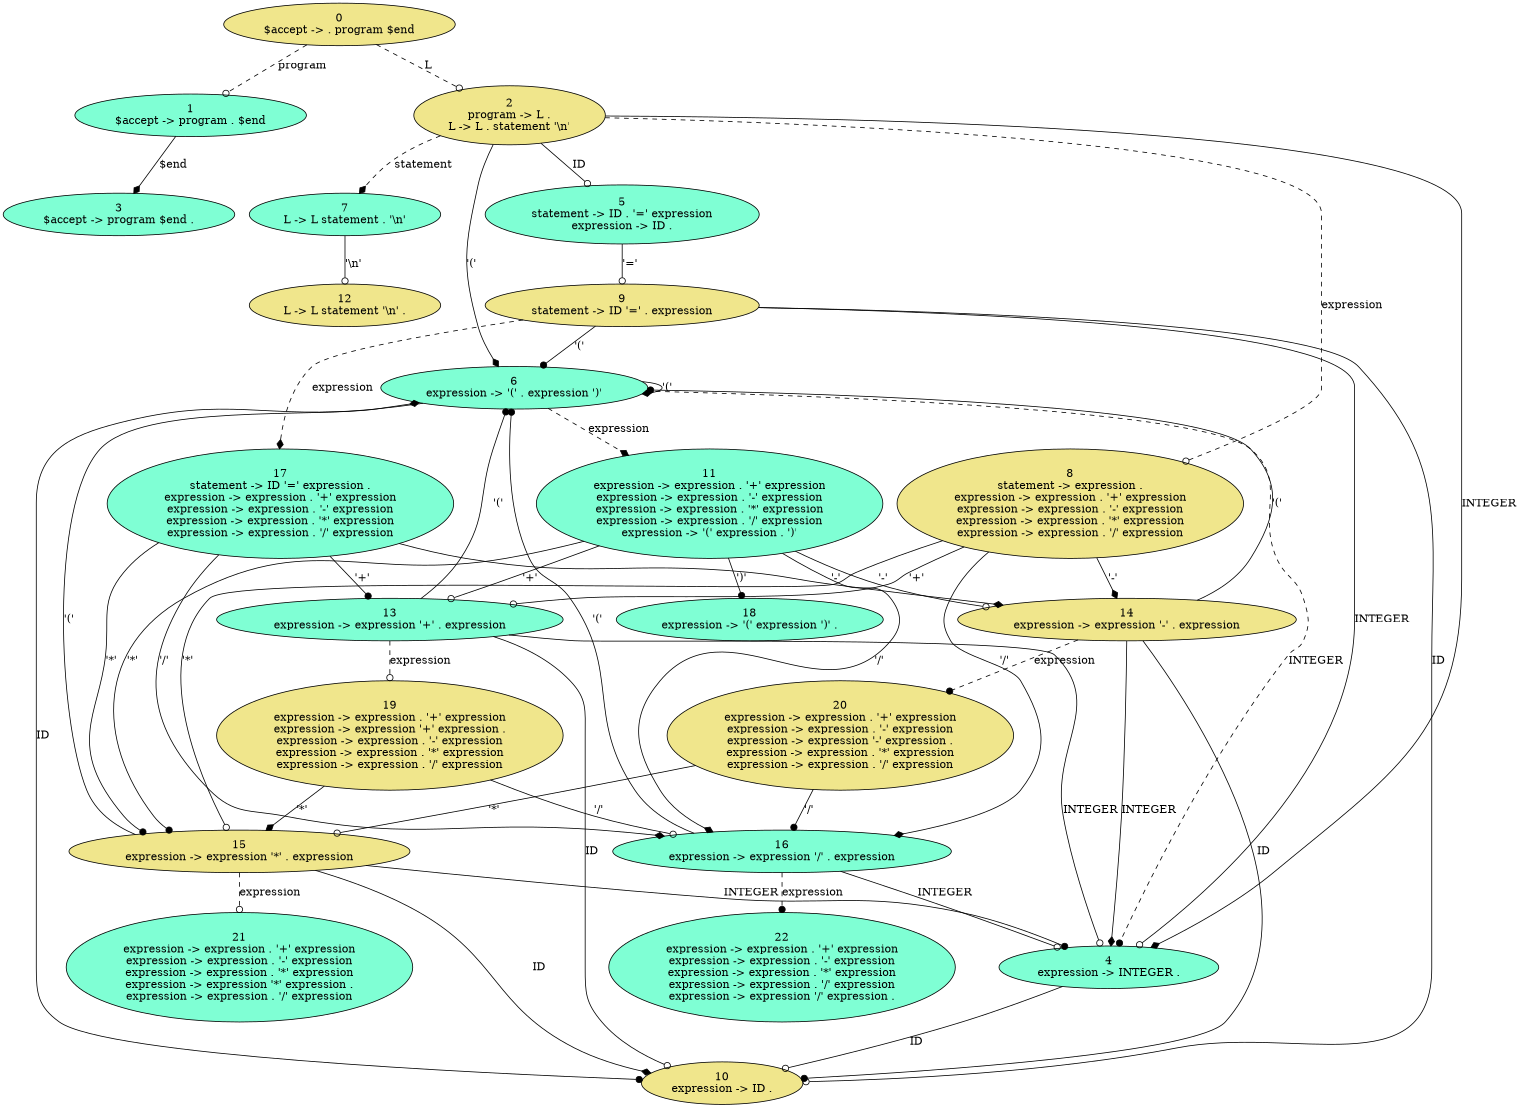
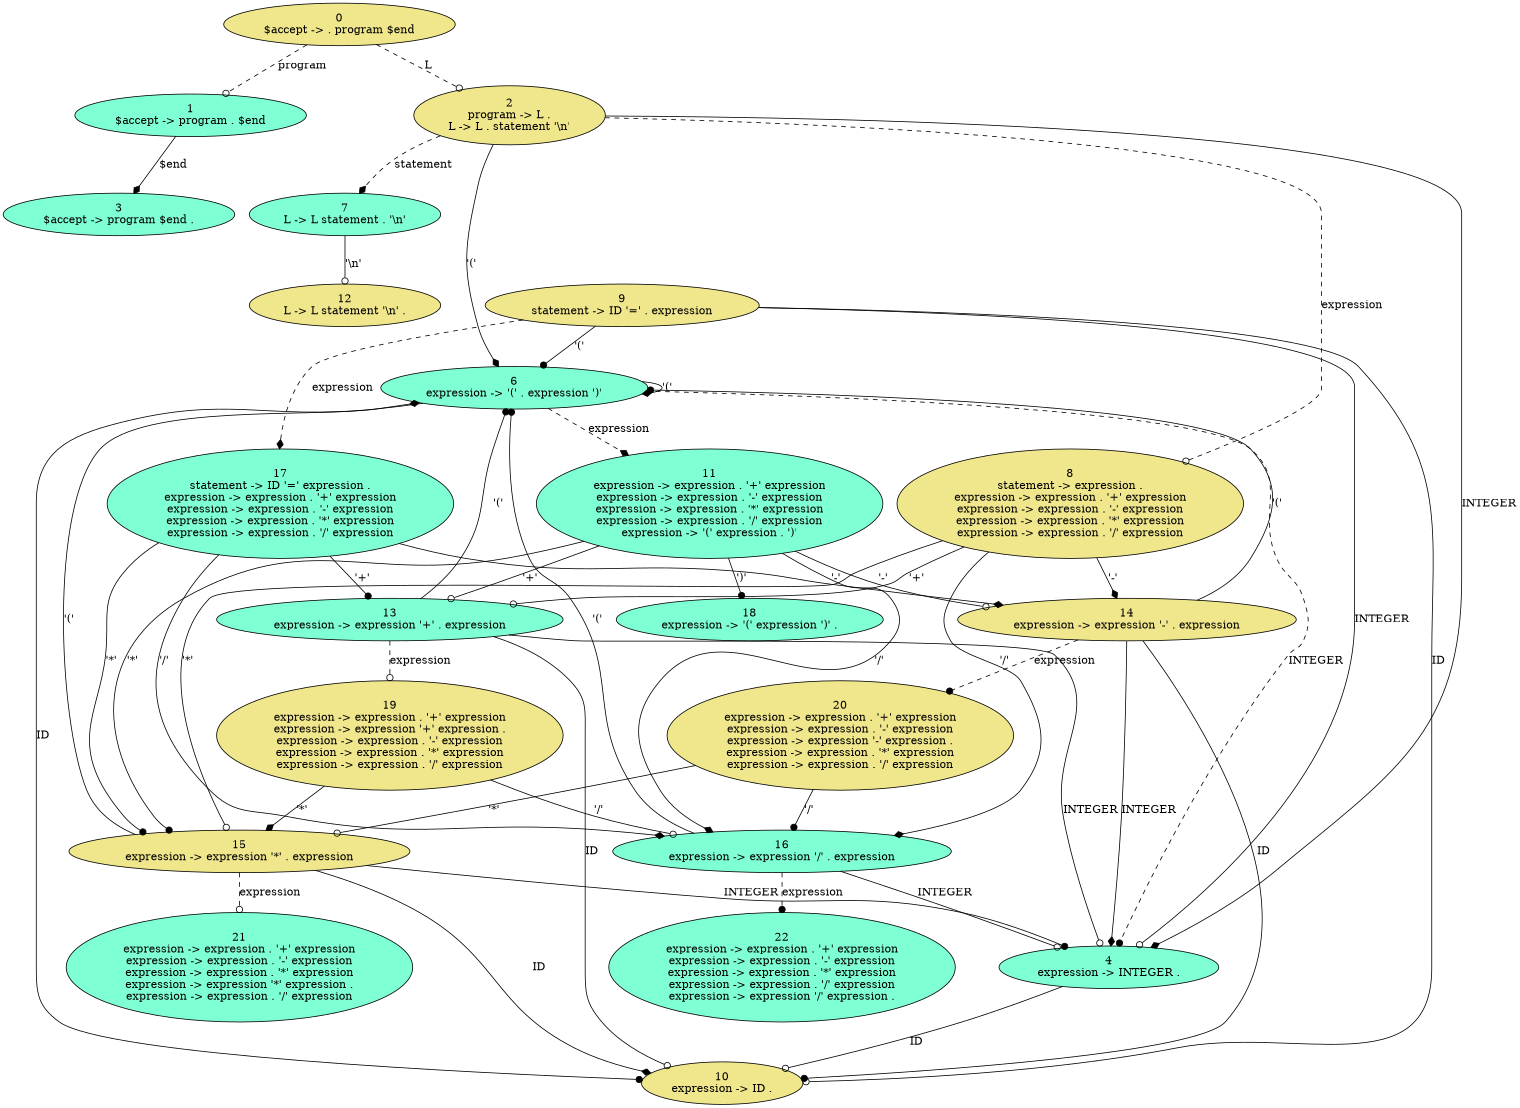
(622, 214) -> none
